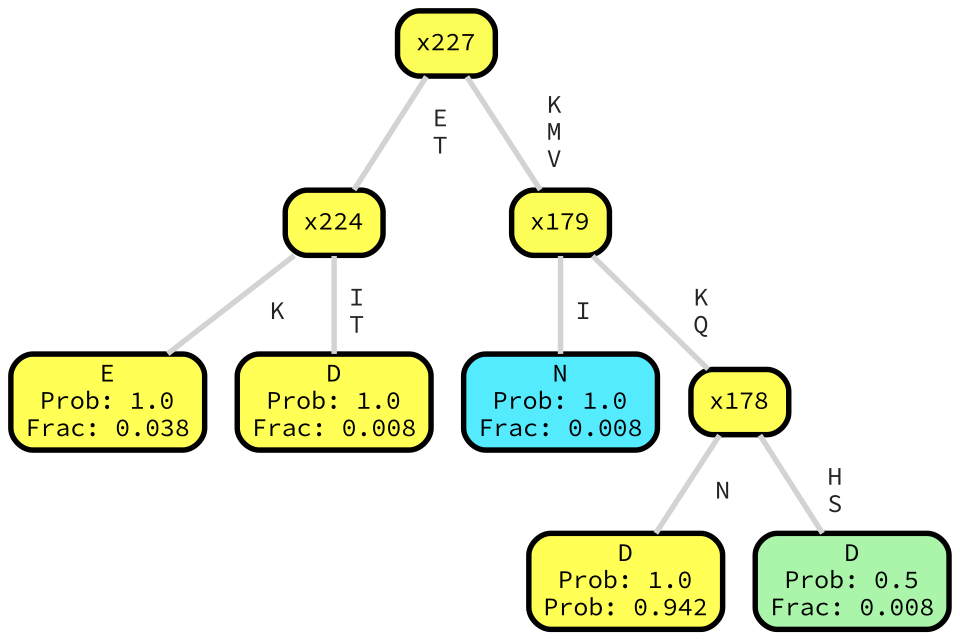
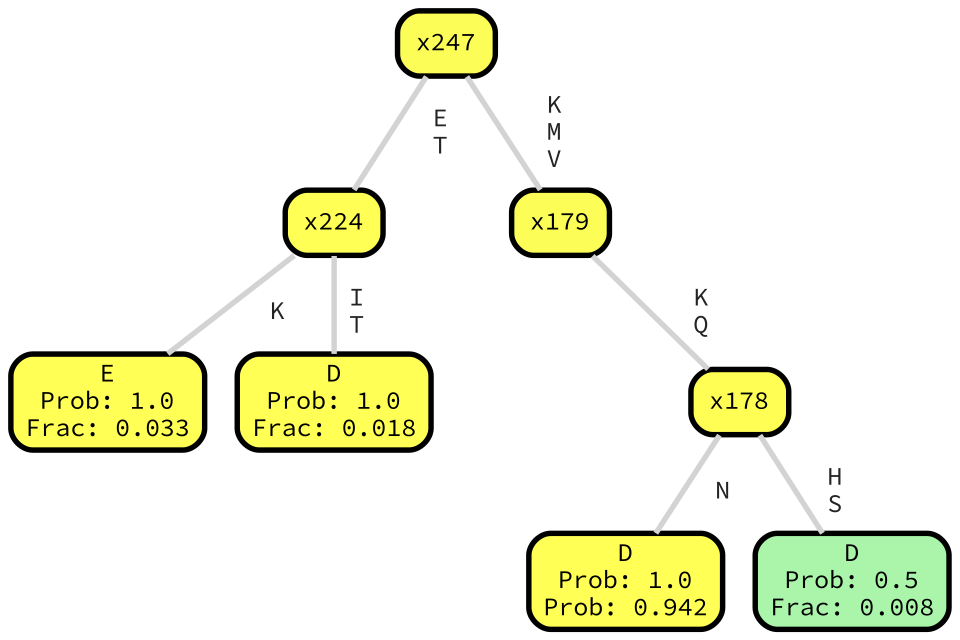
(446, 43) -> (446, 43)
(108, 402) -> (108, 402)
(334, 402) -> (334, 402)
(561, 402) -> none
